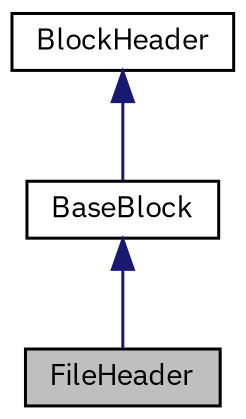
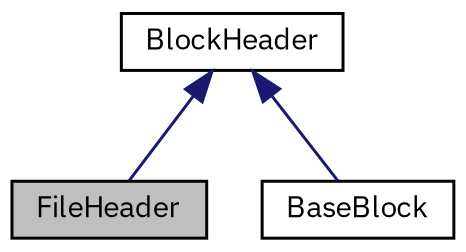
(123, 309) -> (161, 138)
